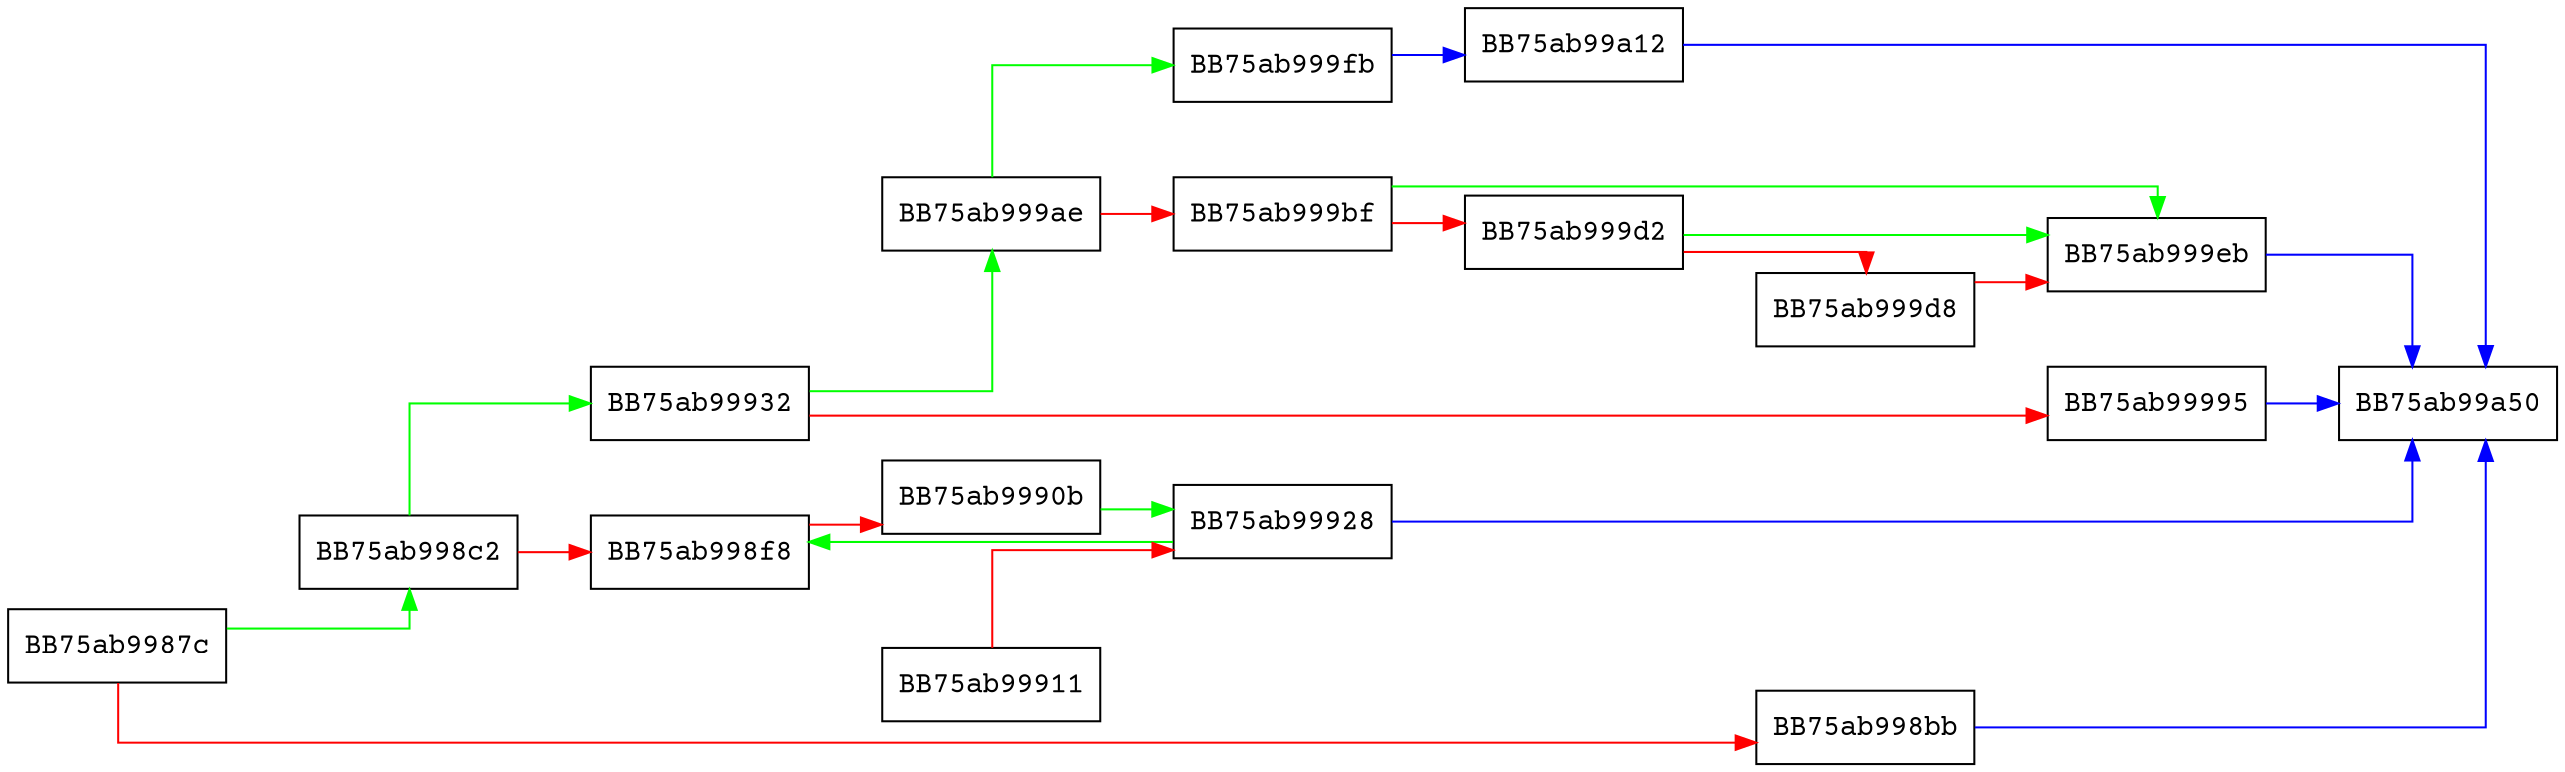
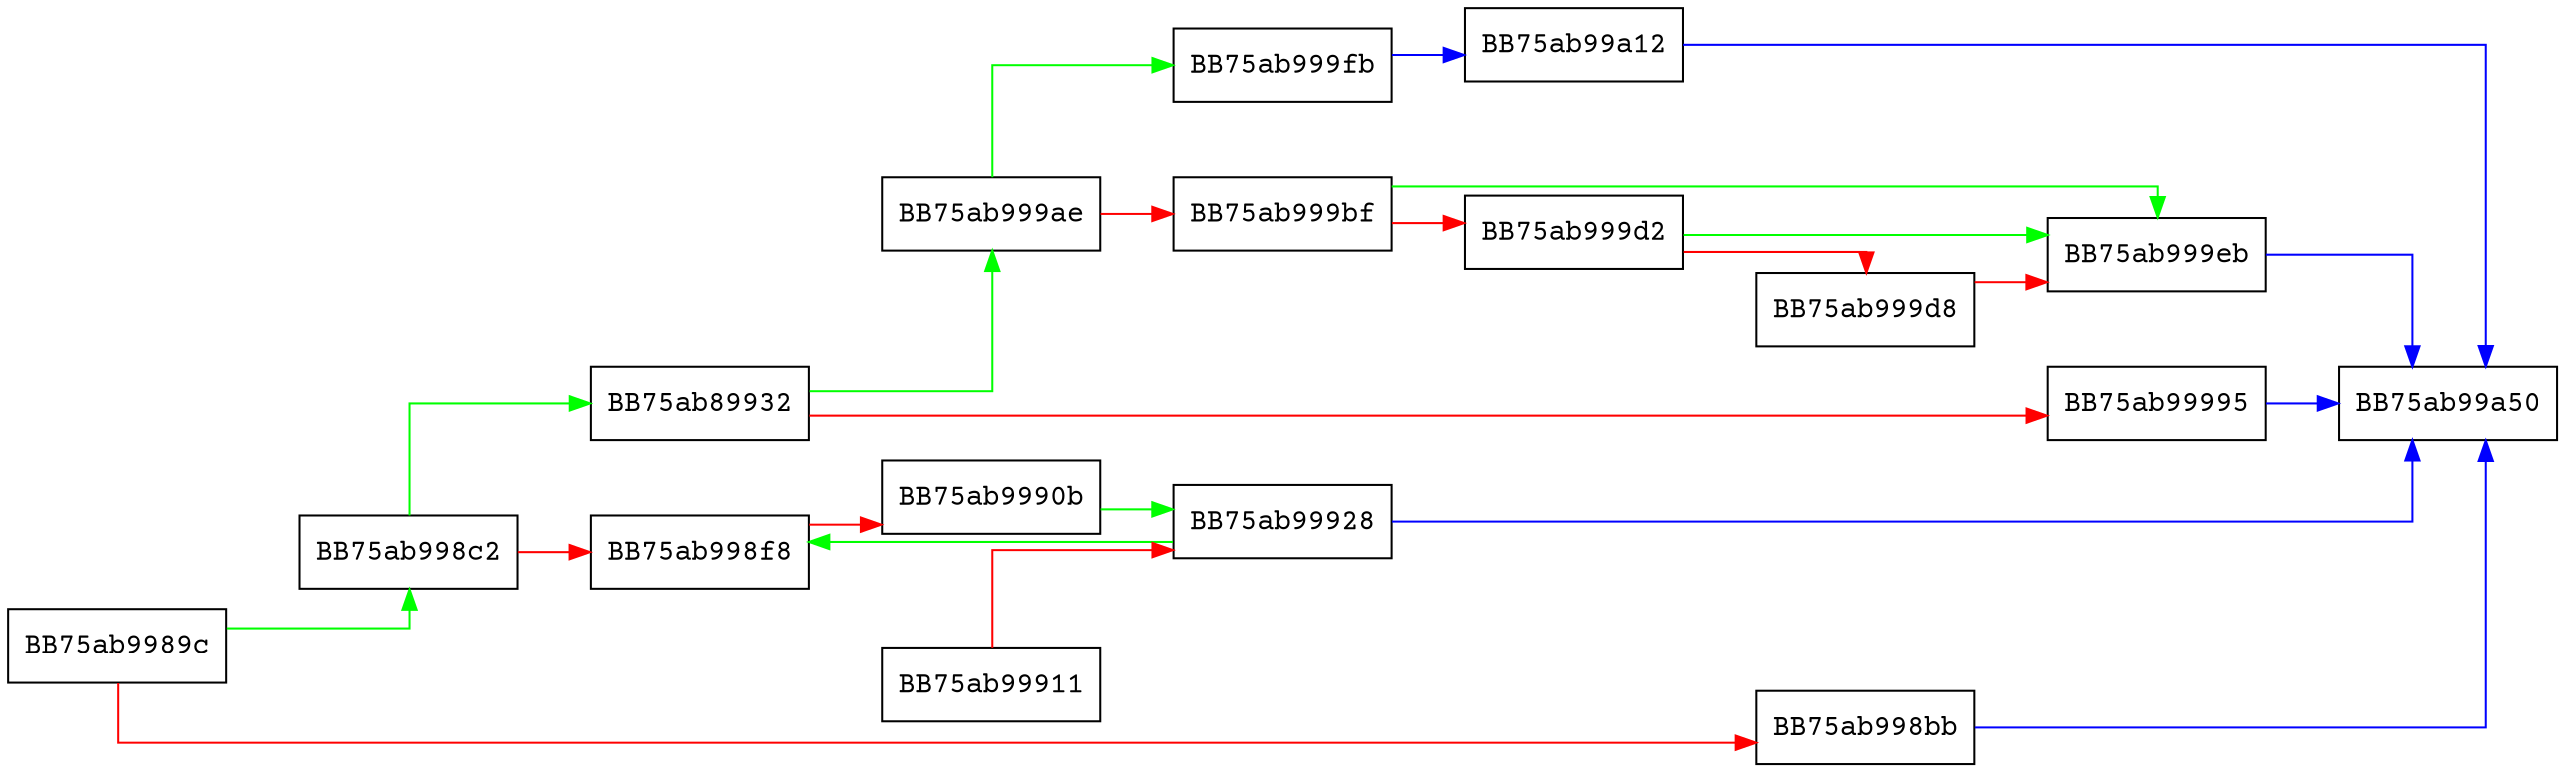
(700, 403) -> (700, 403)
(117, 646) -> (117, 646)
